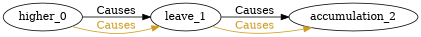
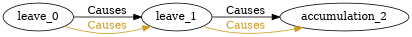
(43, 17) -> (38, 17)
